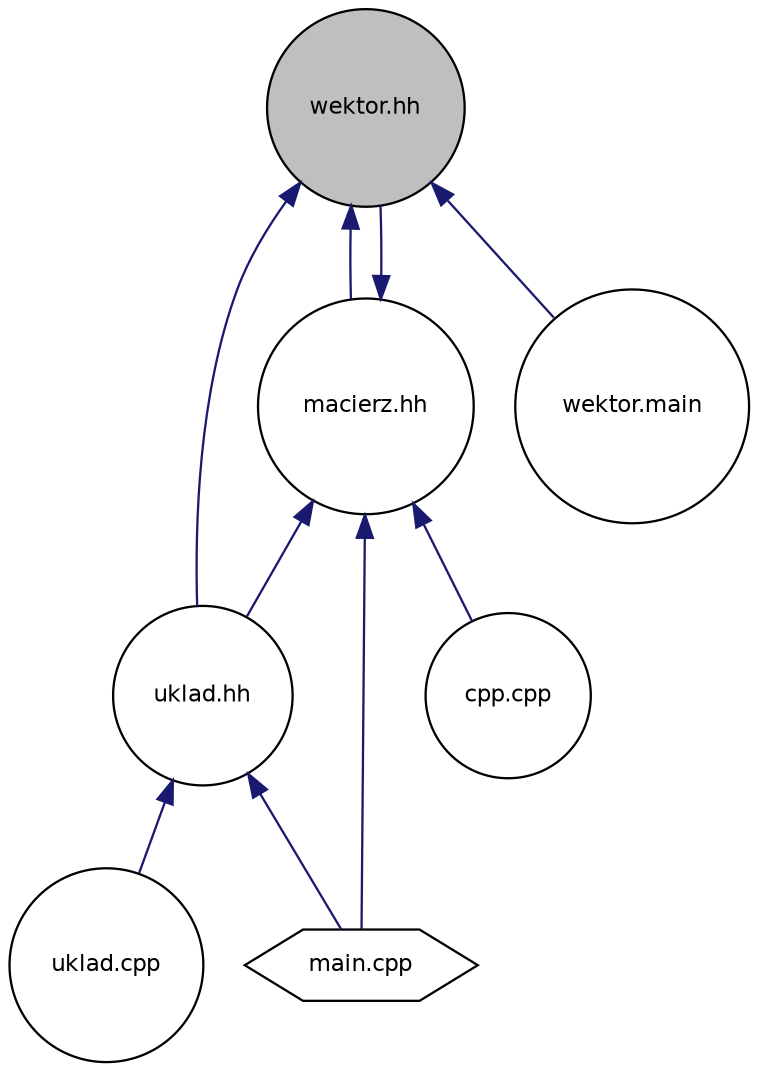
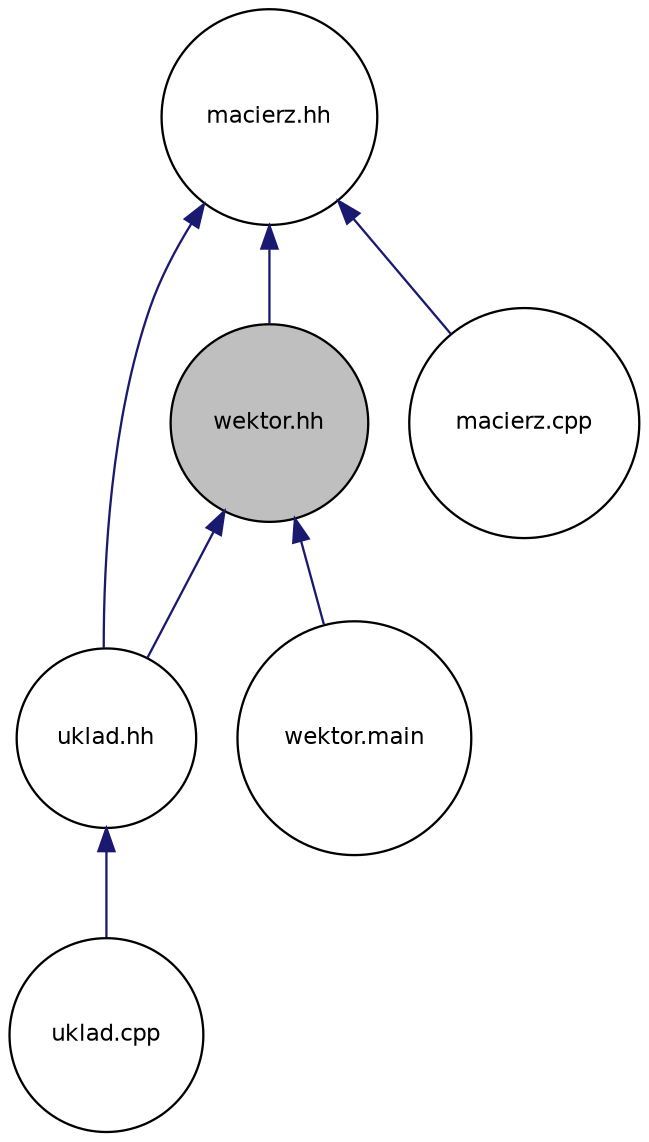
(350, 264) -> none
(508, 696) -> (524, 423)
(361, 965) -> none
